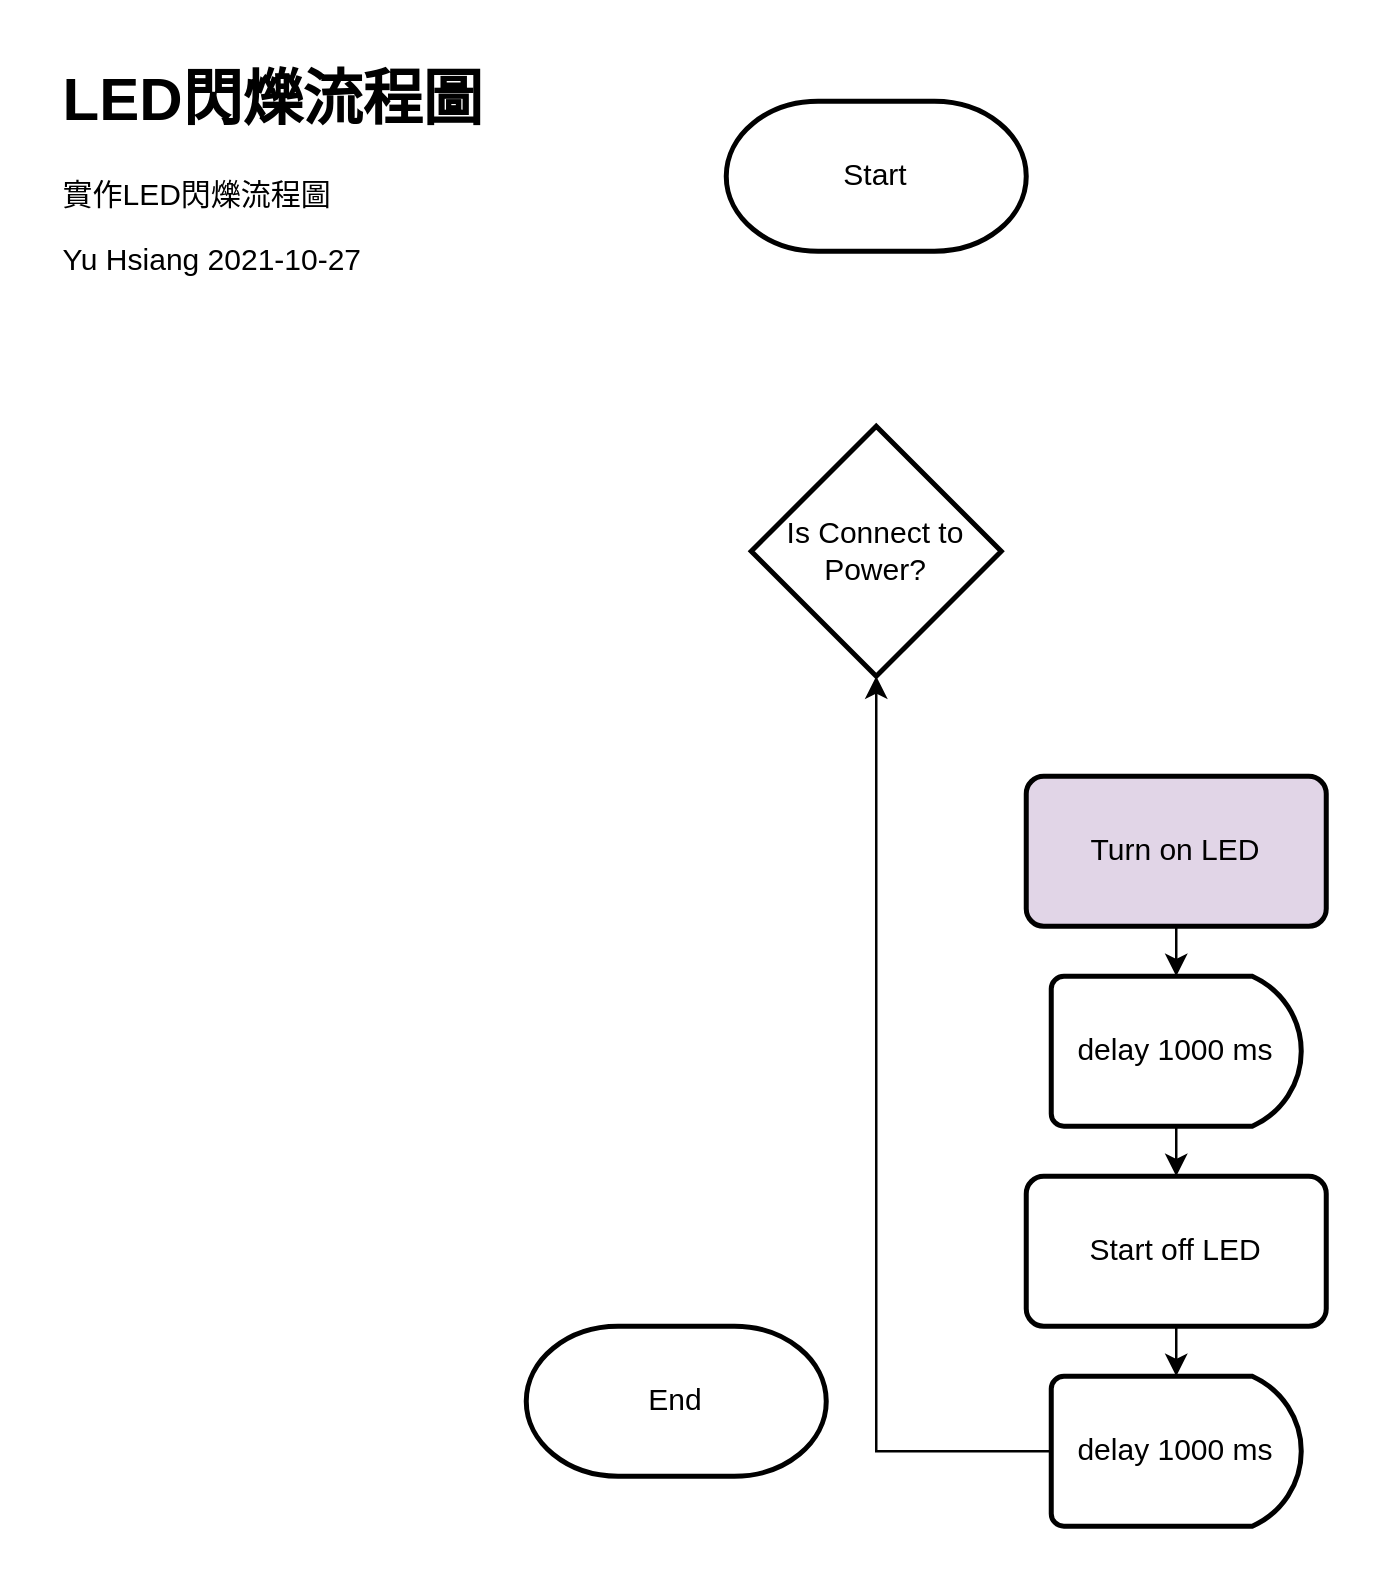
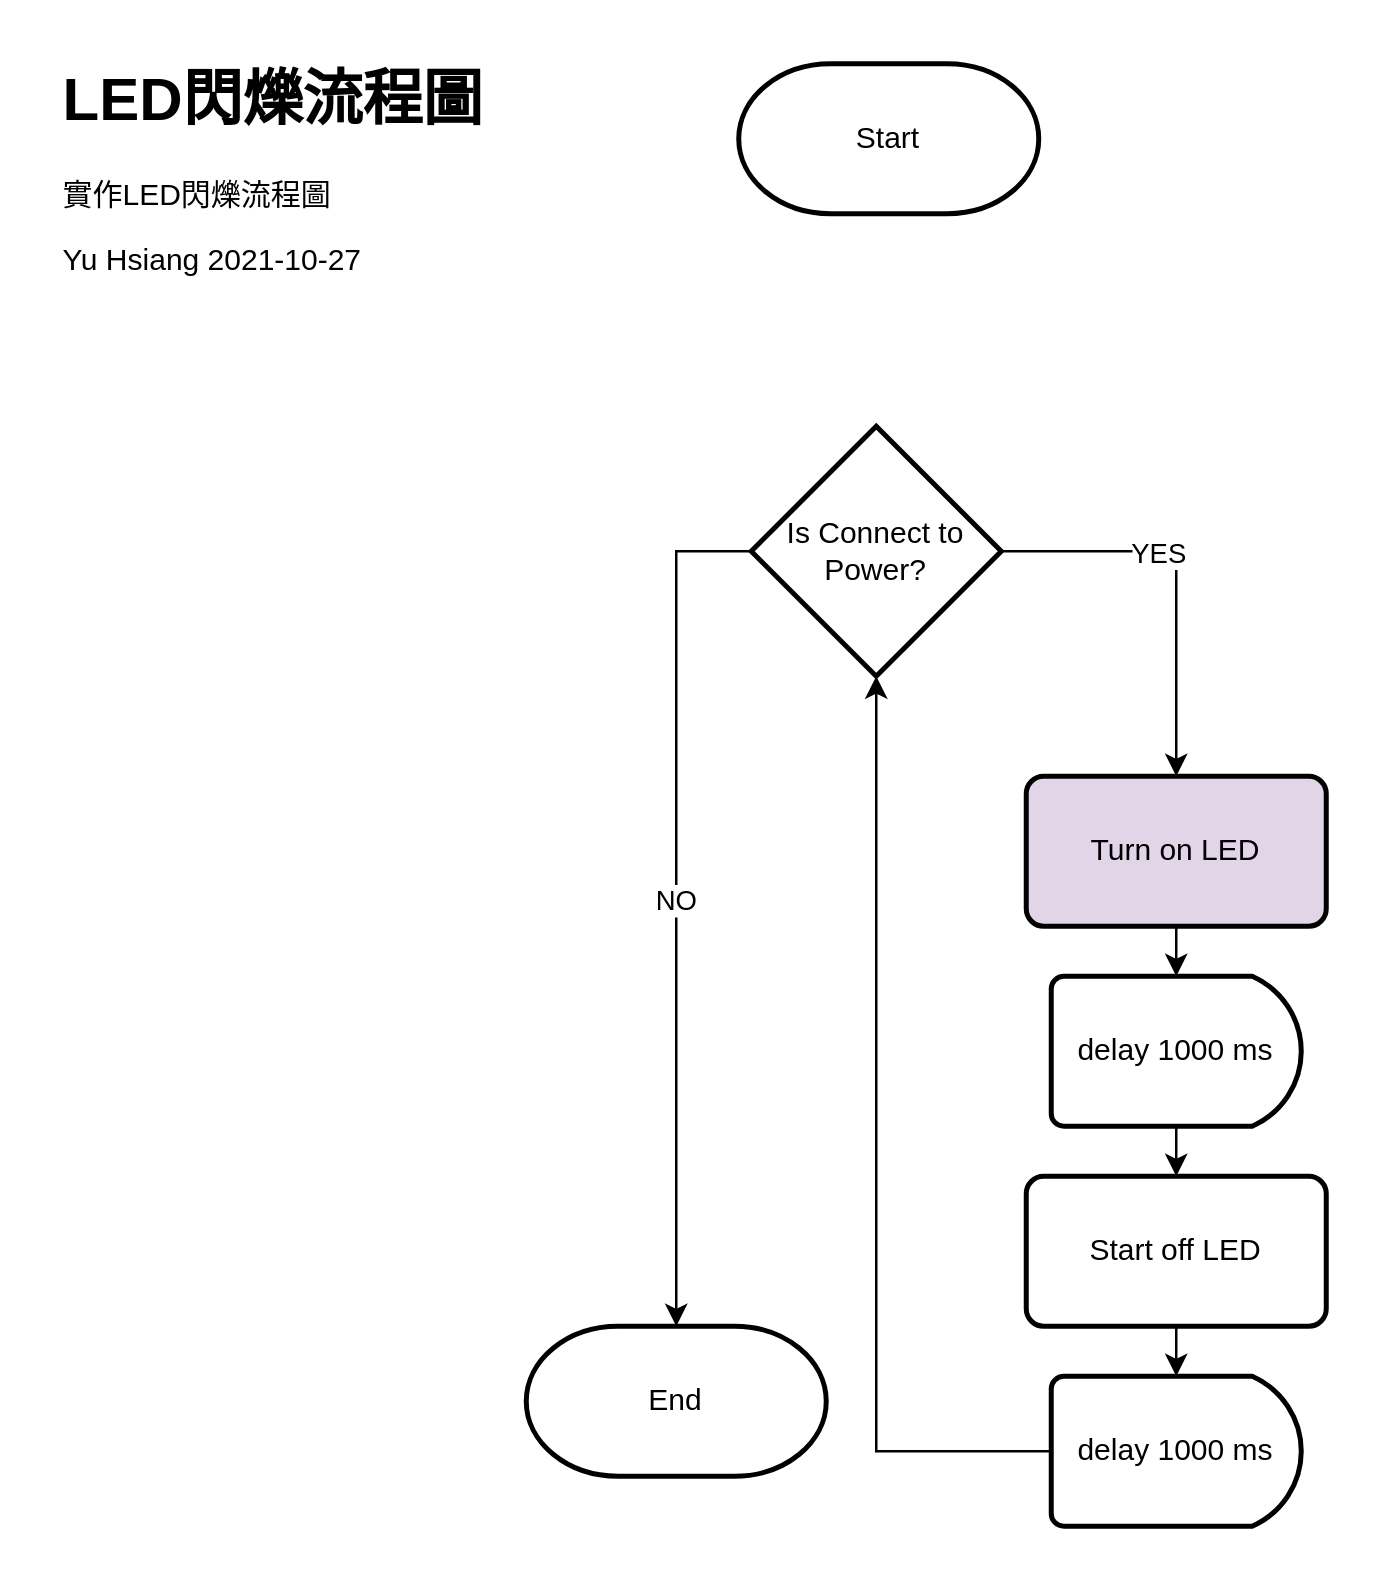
(876, 176) -> (889, 139)
none -> (1176, 568)
none -> (676, 692)
